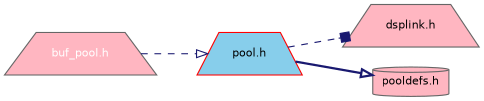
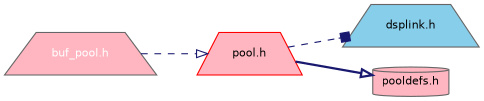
(411, 26) -> (411, 26)
(250, 54) -> (250, 54)
